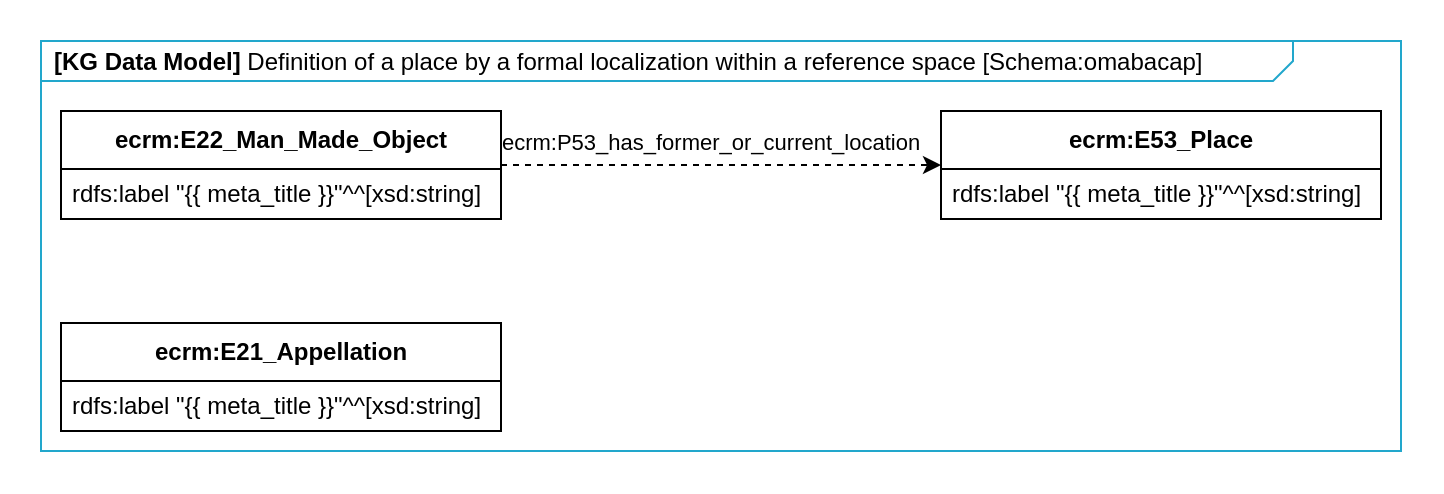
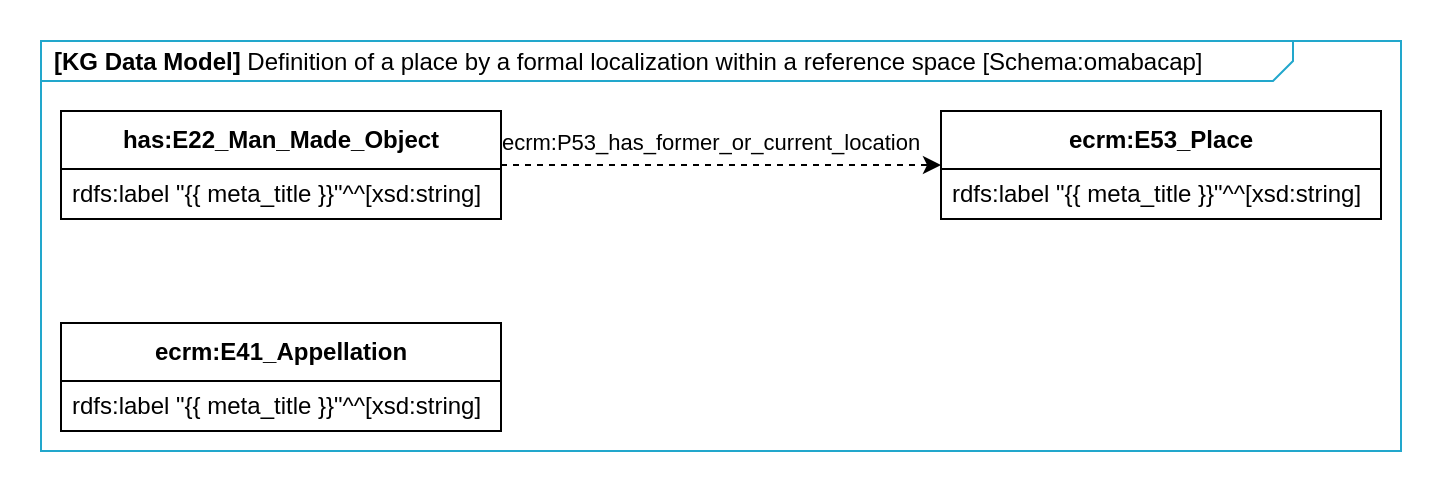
(282, 141) -> (282, 141)
(282, 353) -> (282, 353)
